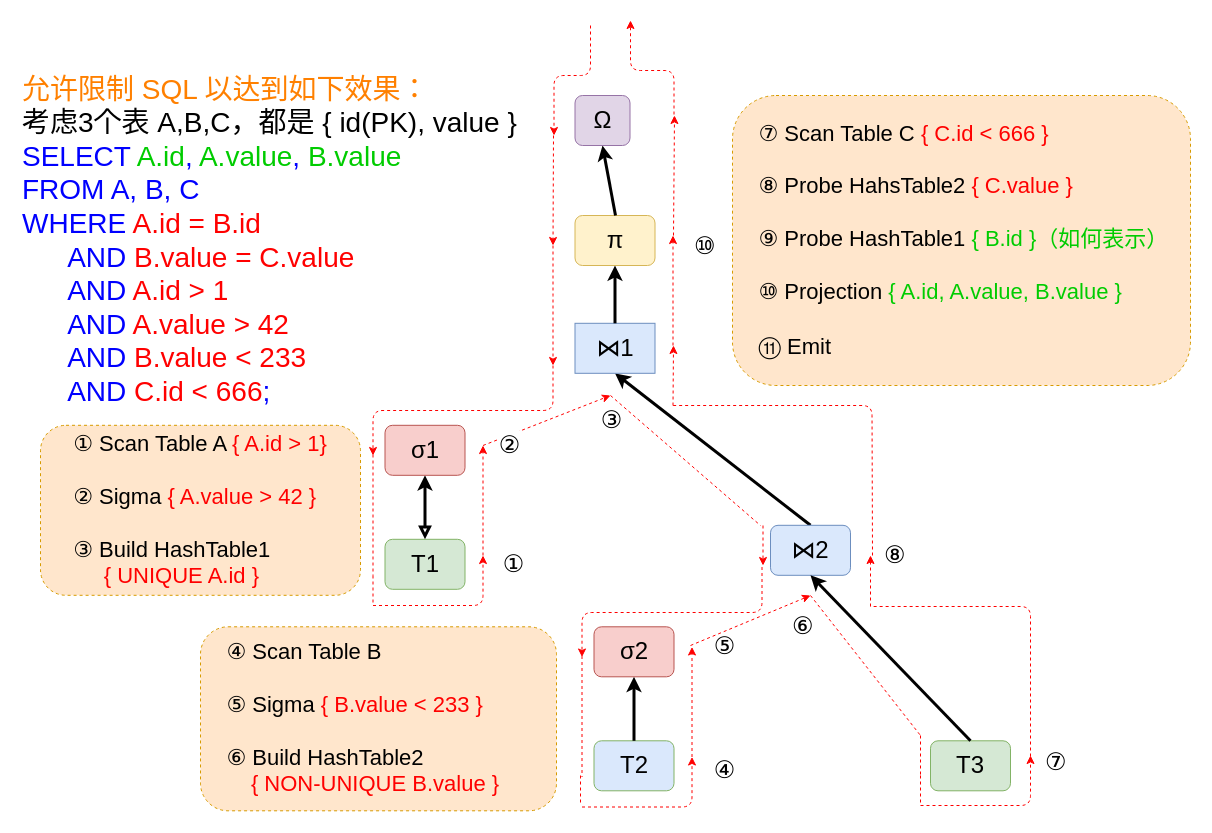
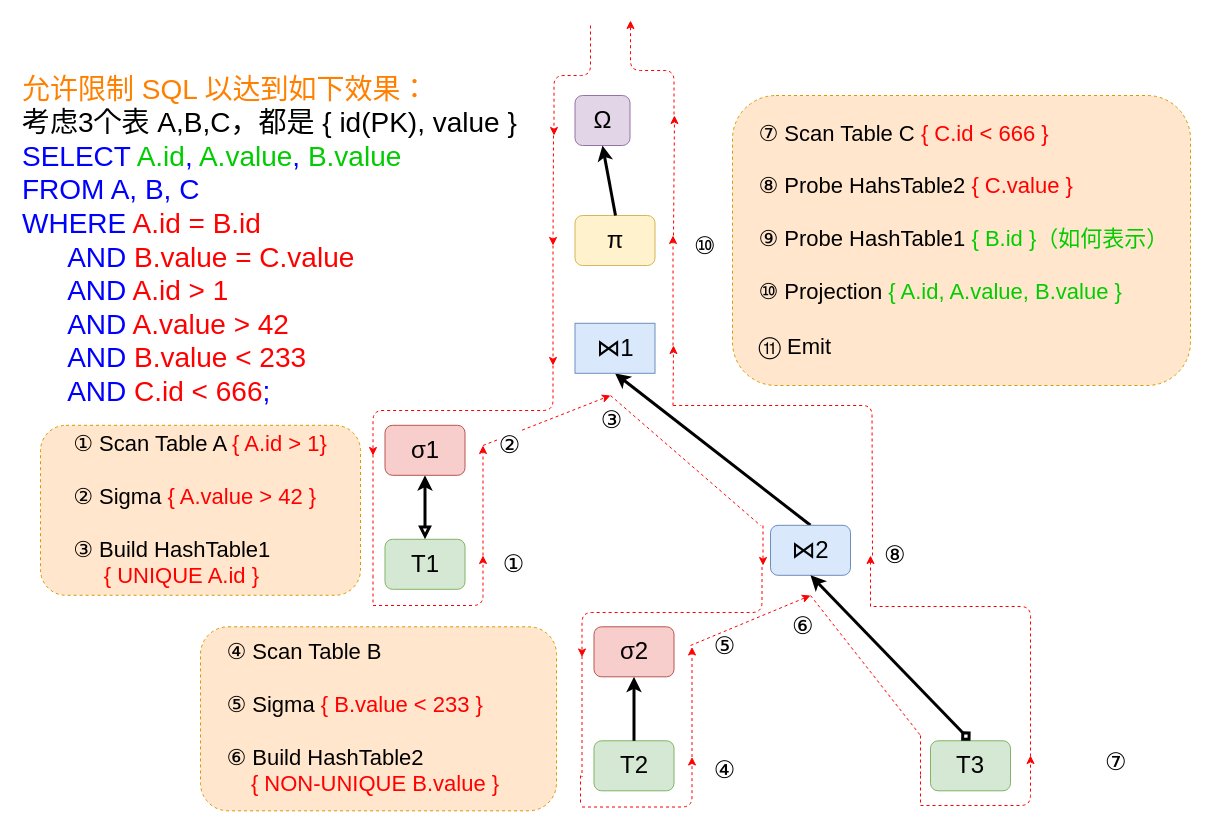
(615, 299) -> none
(966, 736) -> (962, 732)
(1063, 756) -> (1123, 756)
(634, 766) -> (634, 766)
